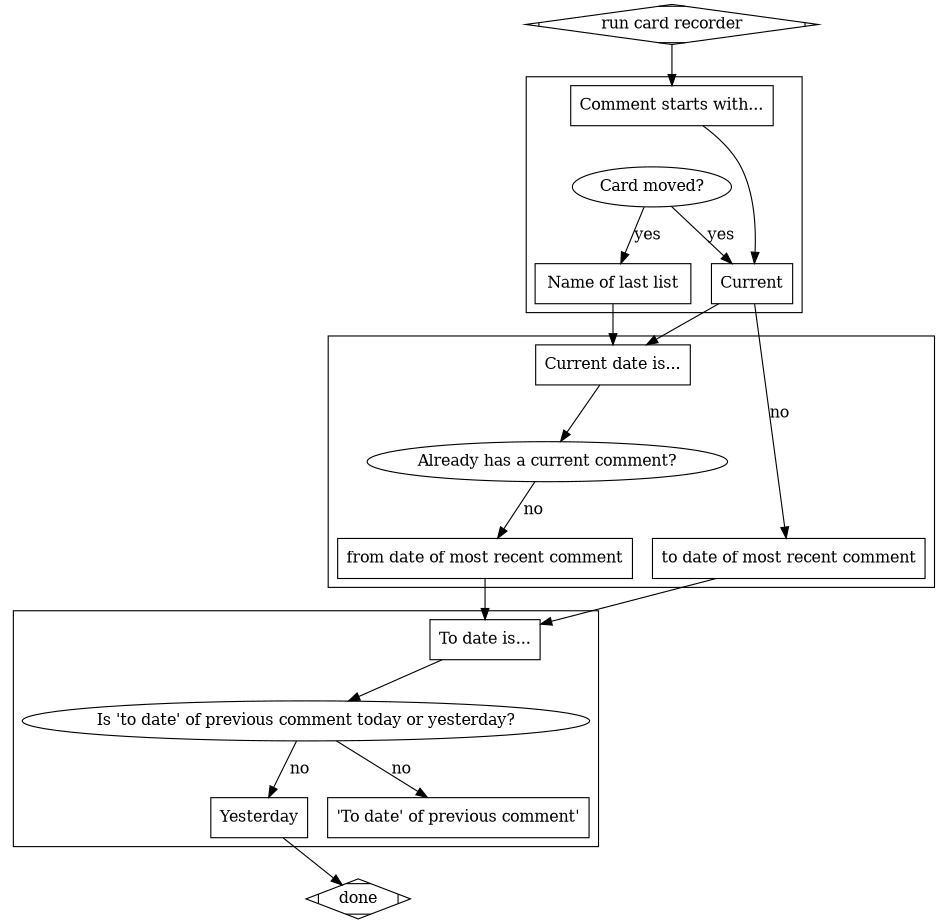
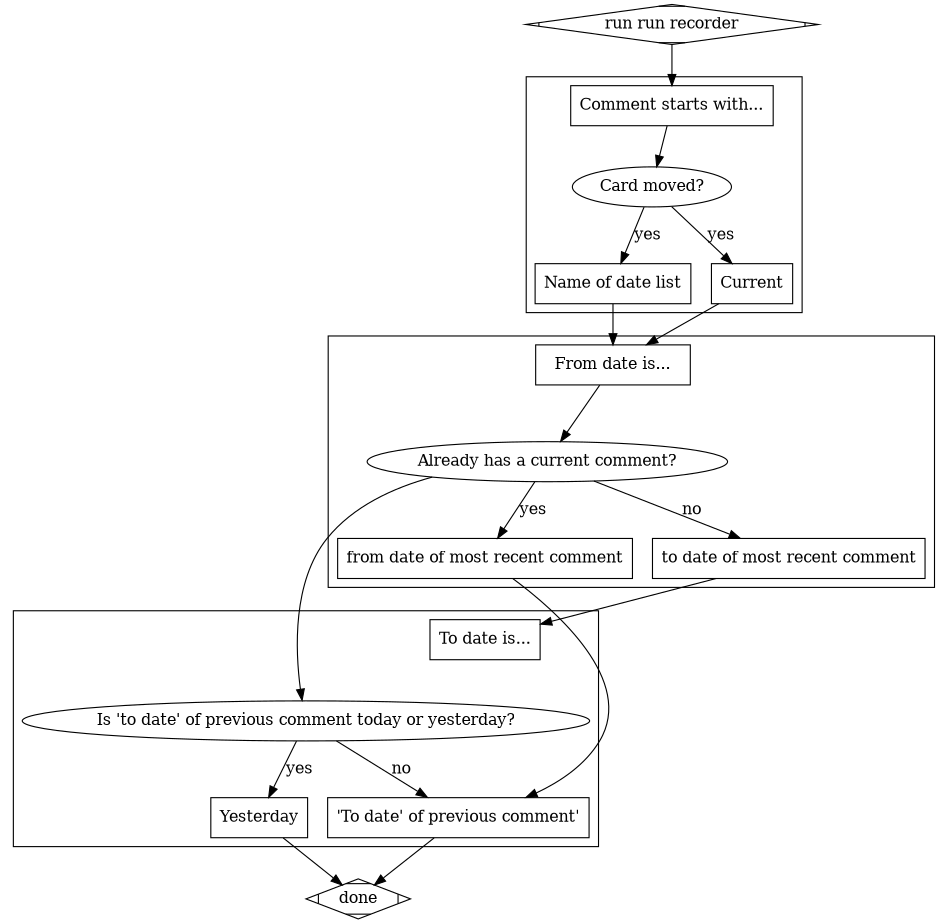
(672, 24) -> (672, 24)
(747, 181) -> (663, 141)
(613, 284) -> (613, 284)
(613, 365) -> (613, 365)
(770, 416) -> (662, 508)
(533, 510) -> (533, 510)
(485, 594) -> (606, 691)
(400, 678) -> (318, 552)
(300, 769) -> (300, 769)
none -> (409, 858)
